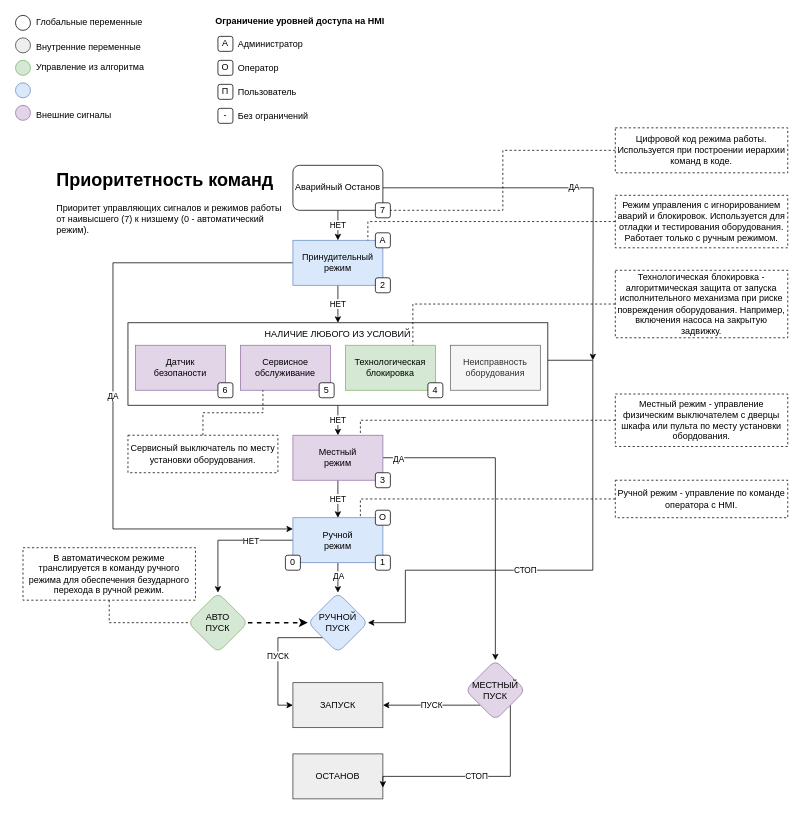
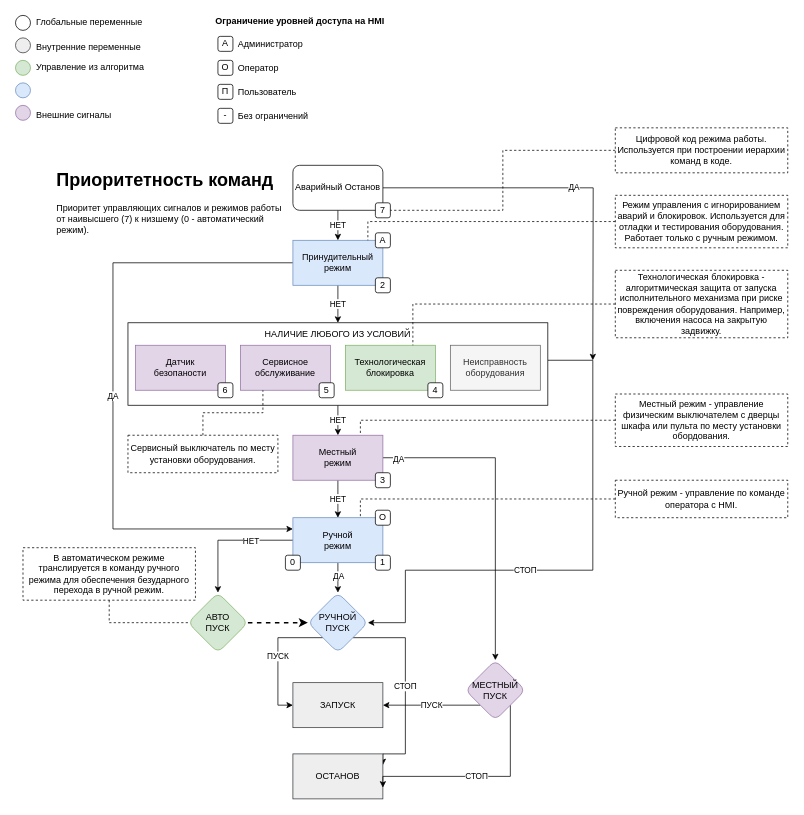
none -> (405, 684)
